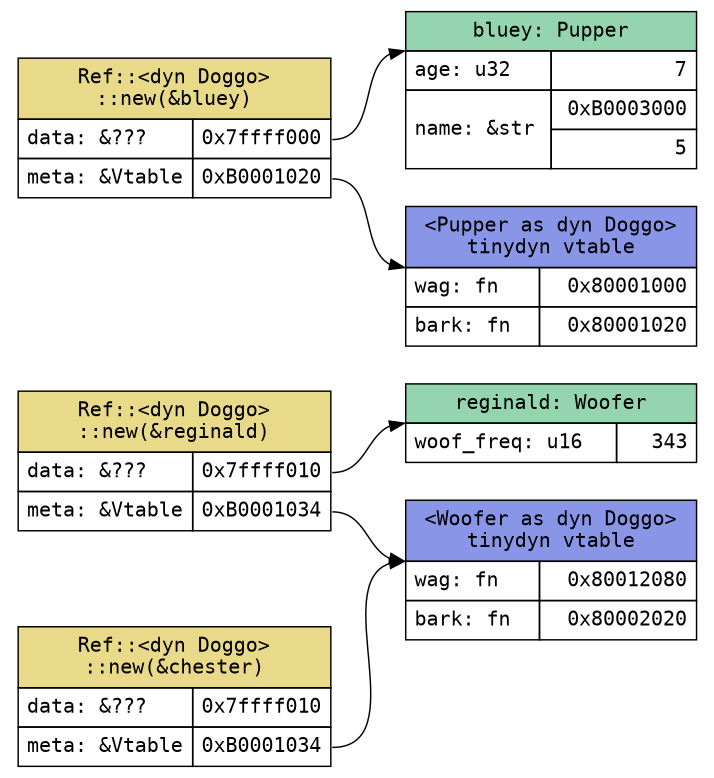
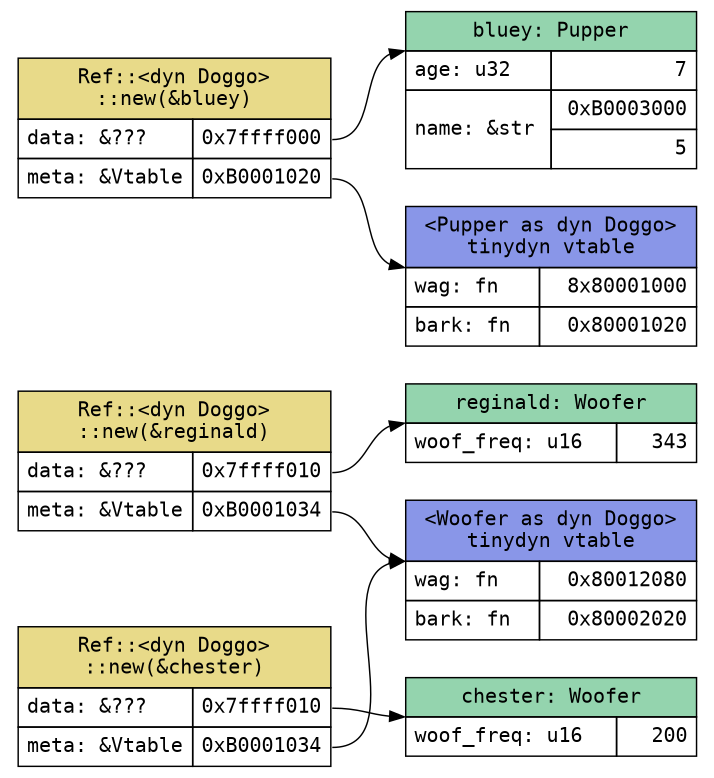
(627, 286) -> (627, 286)
none -> (551, 717)
